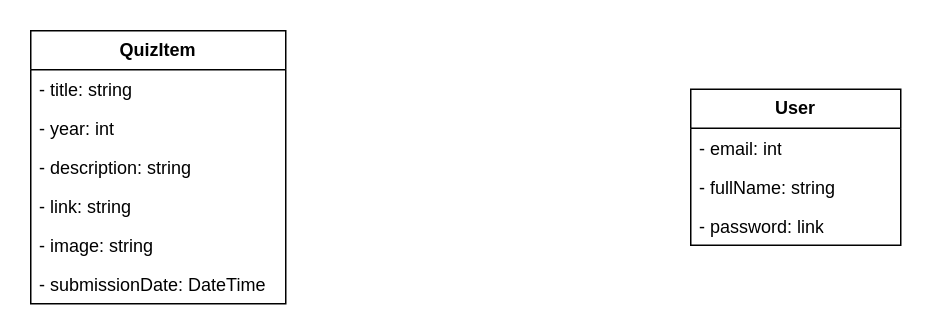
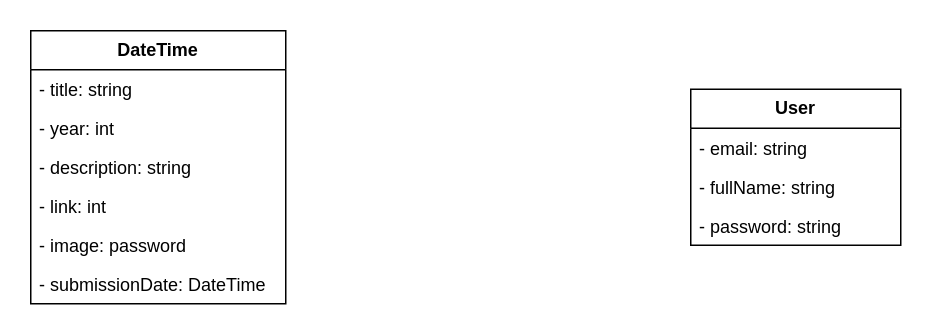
(158, 50) -> (158, 50)
(746, 150) -> (761, 150)
(96, 208) -> (81, 208)
(769, 228) -> (781, 228)
(104, 247) -> (116, 247)
